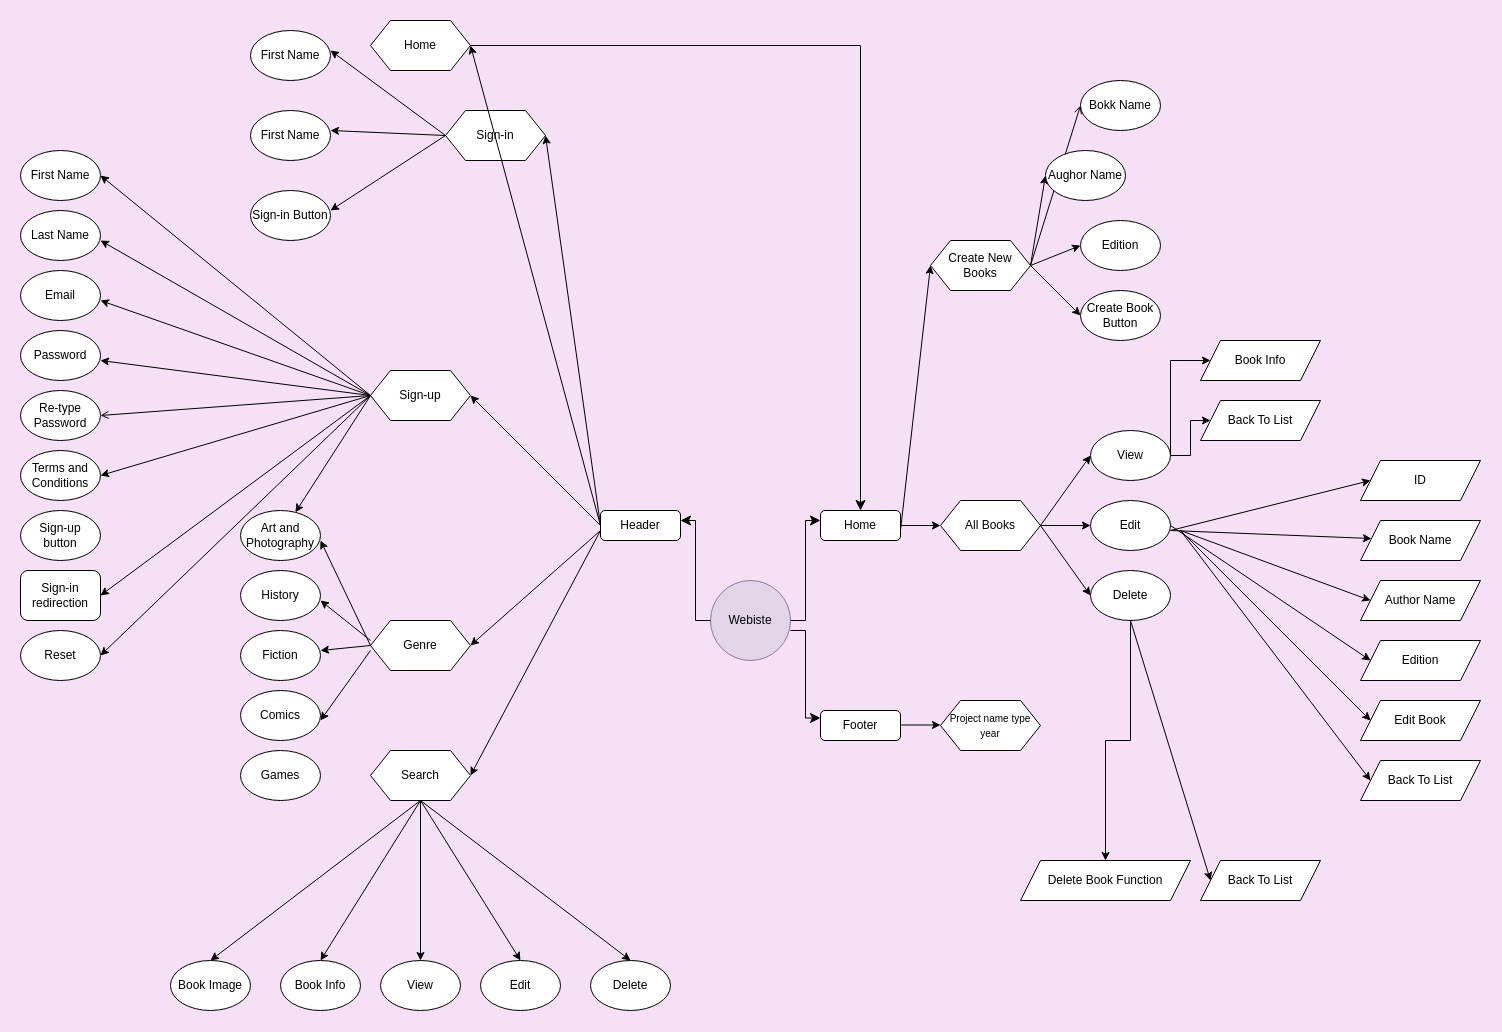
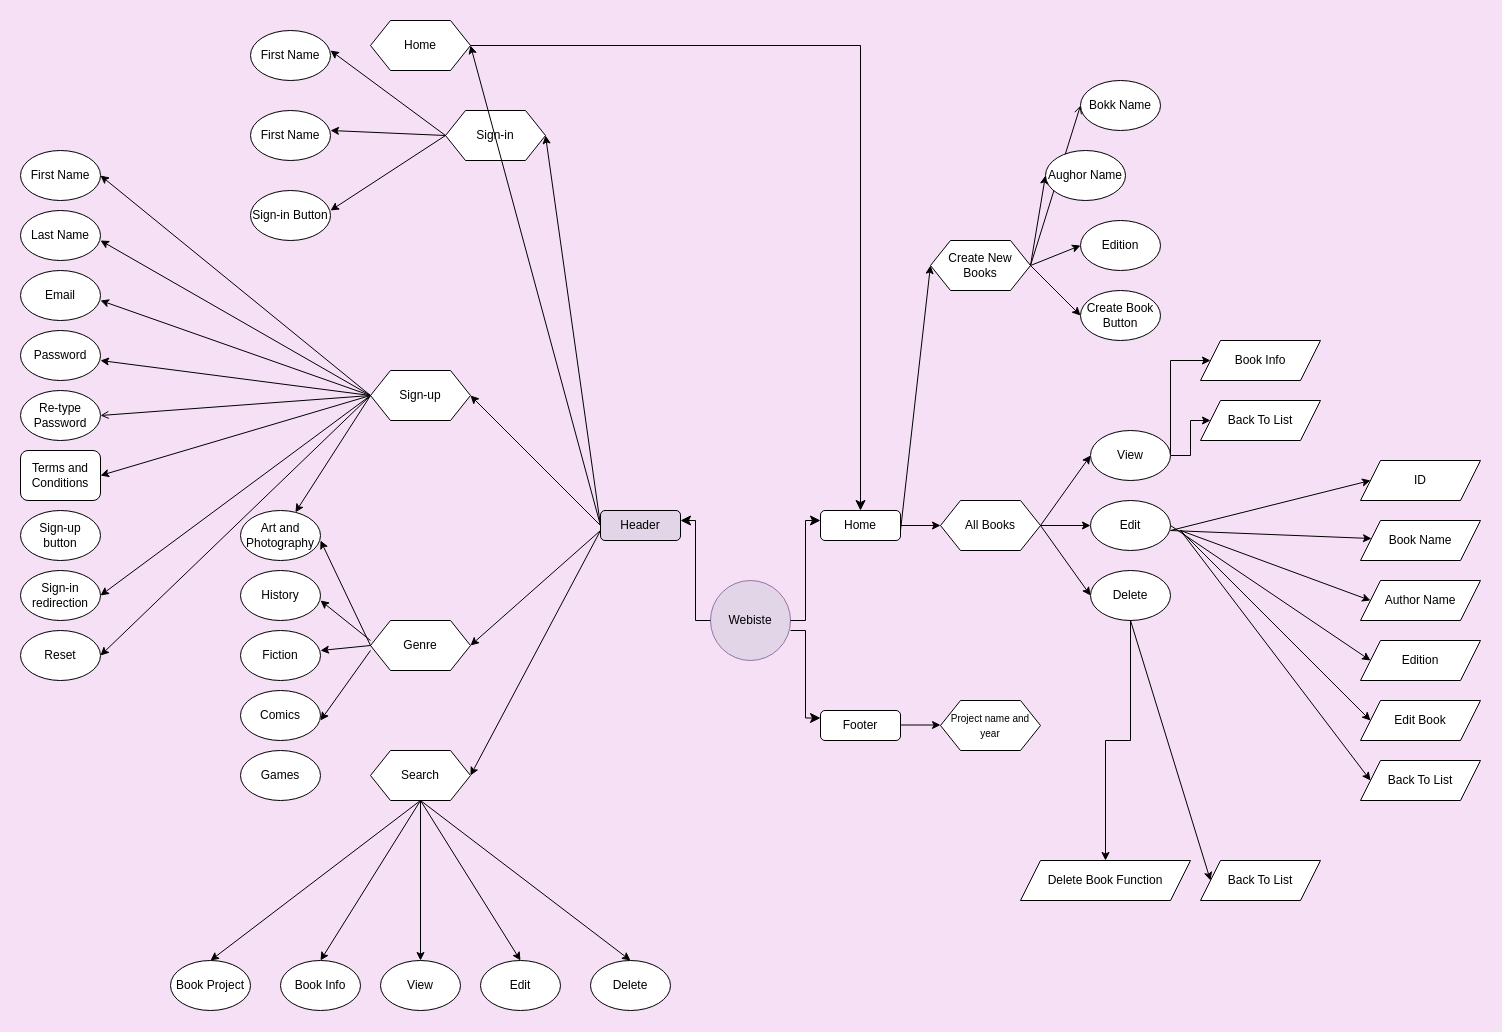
(61, 476) -> (61, 476)
(641, 526) -> (641, 526)
(61, 596) -> (61, 596)
(991, 726) -> (991, 726)
(211, 986) -> (211, 986)
